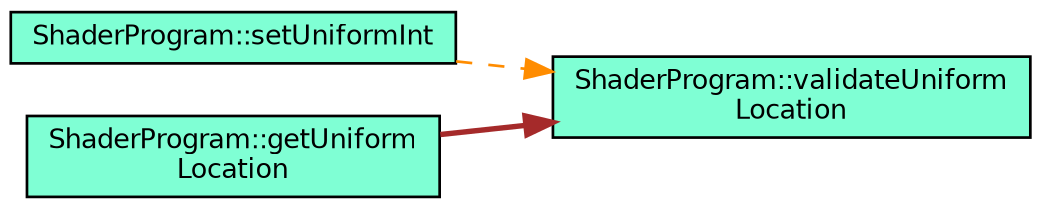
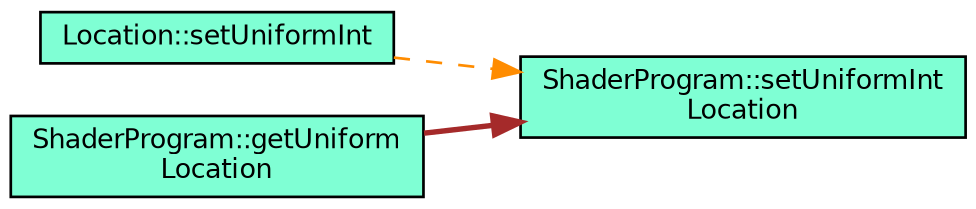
(233, 38) -> (217, 38)
(792, 97) -> (743, 97)
